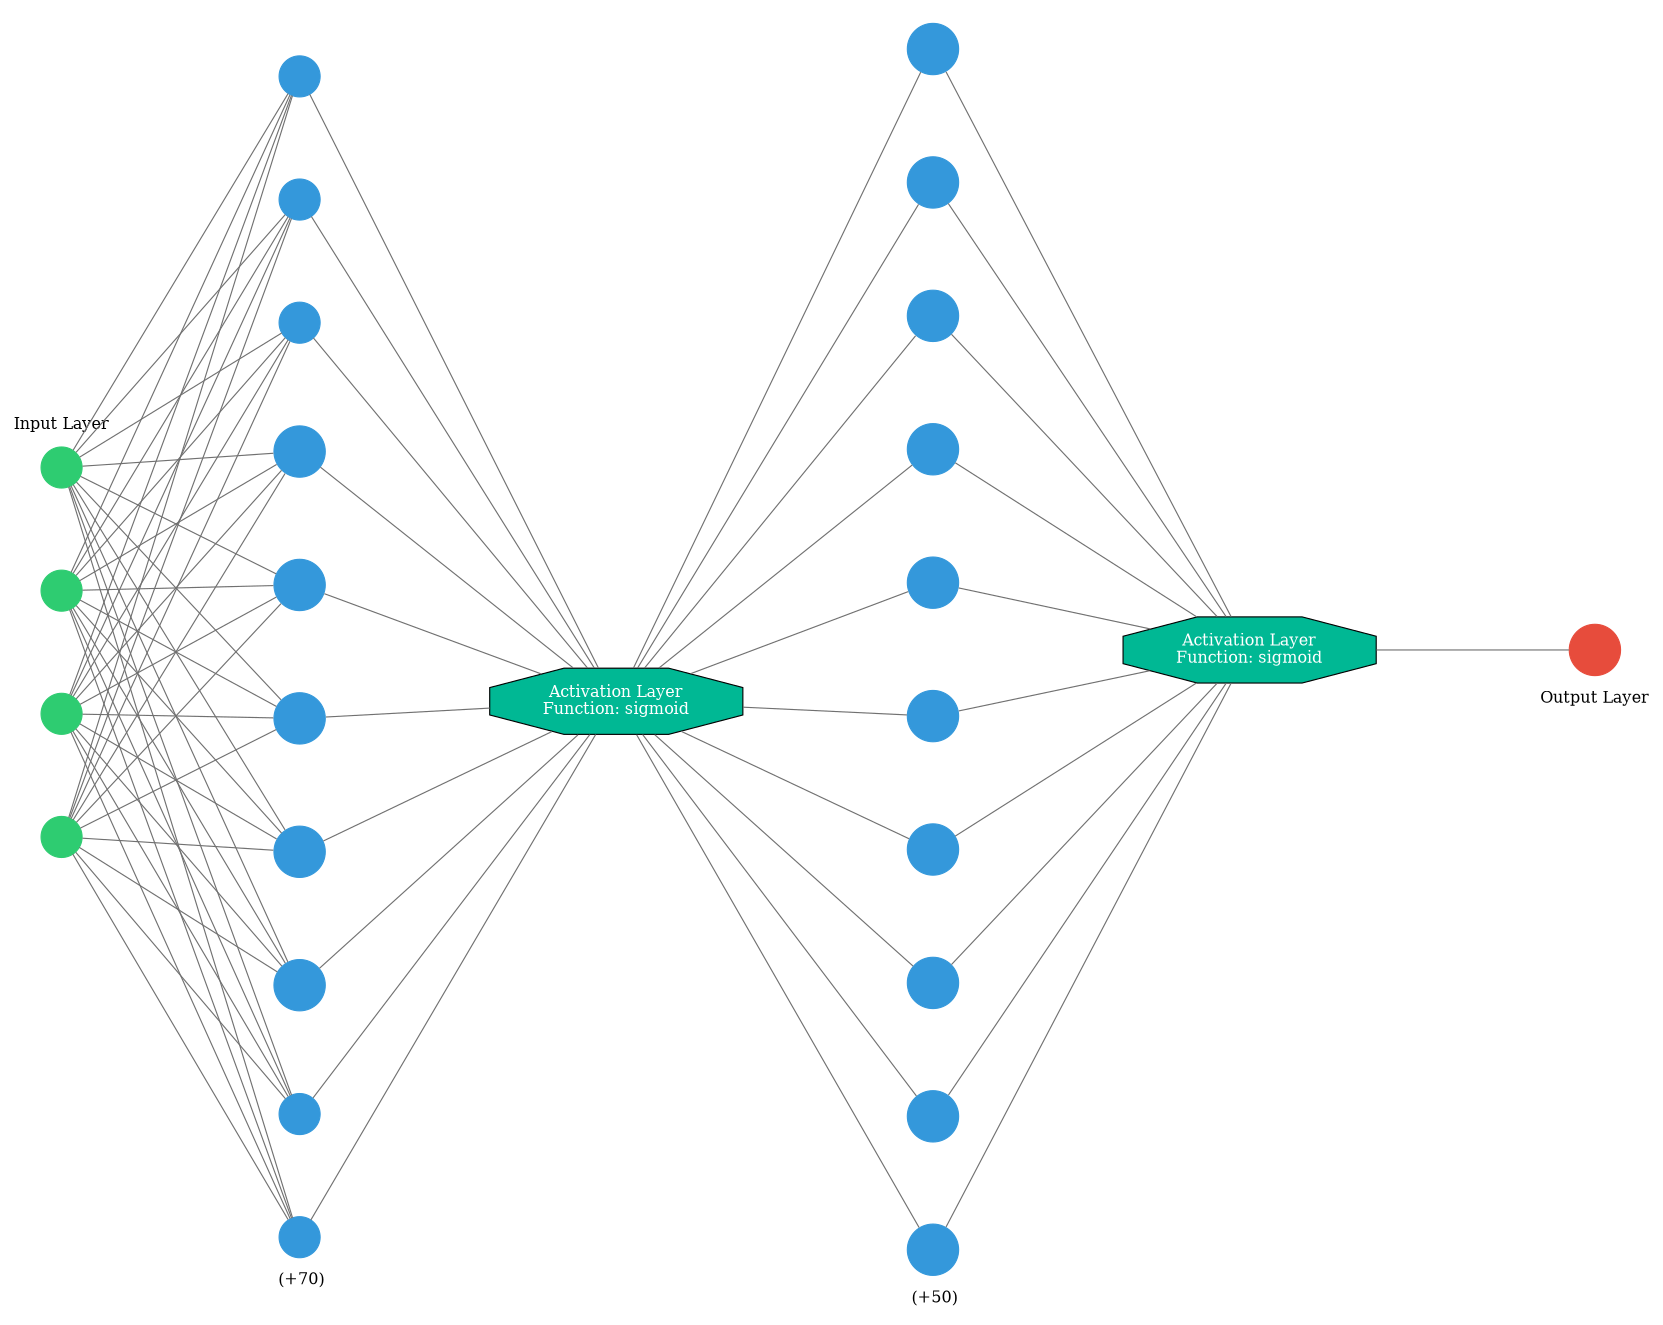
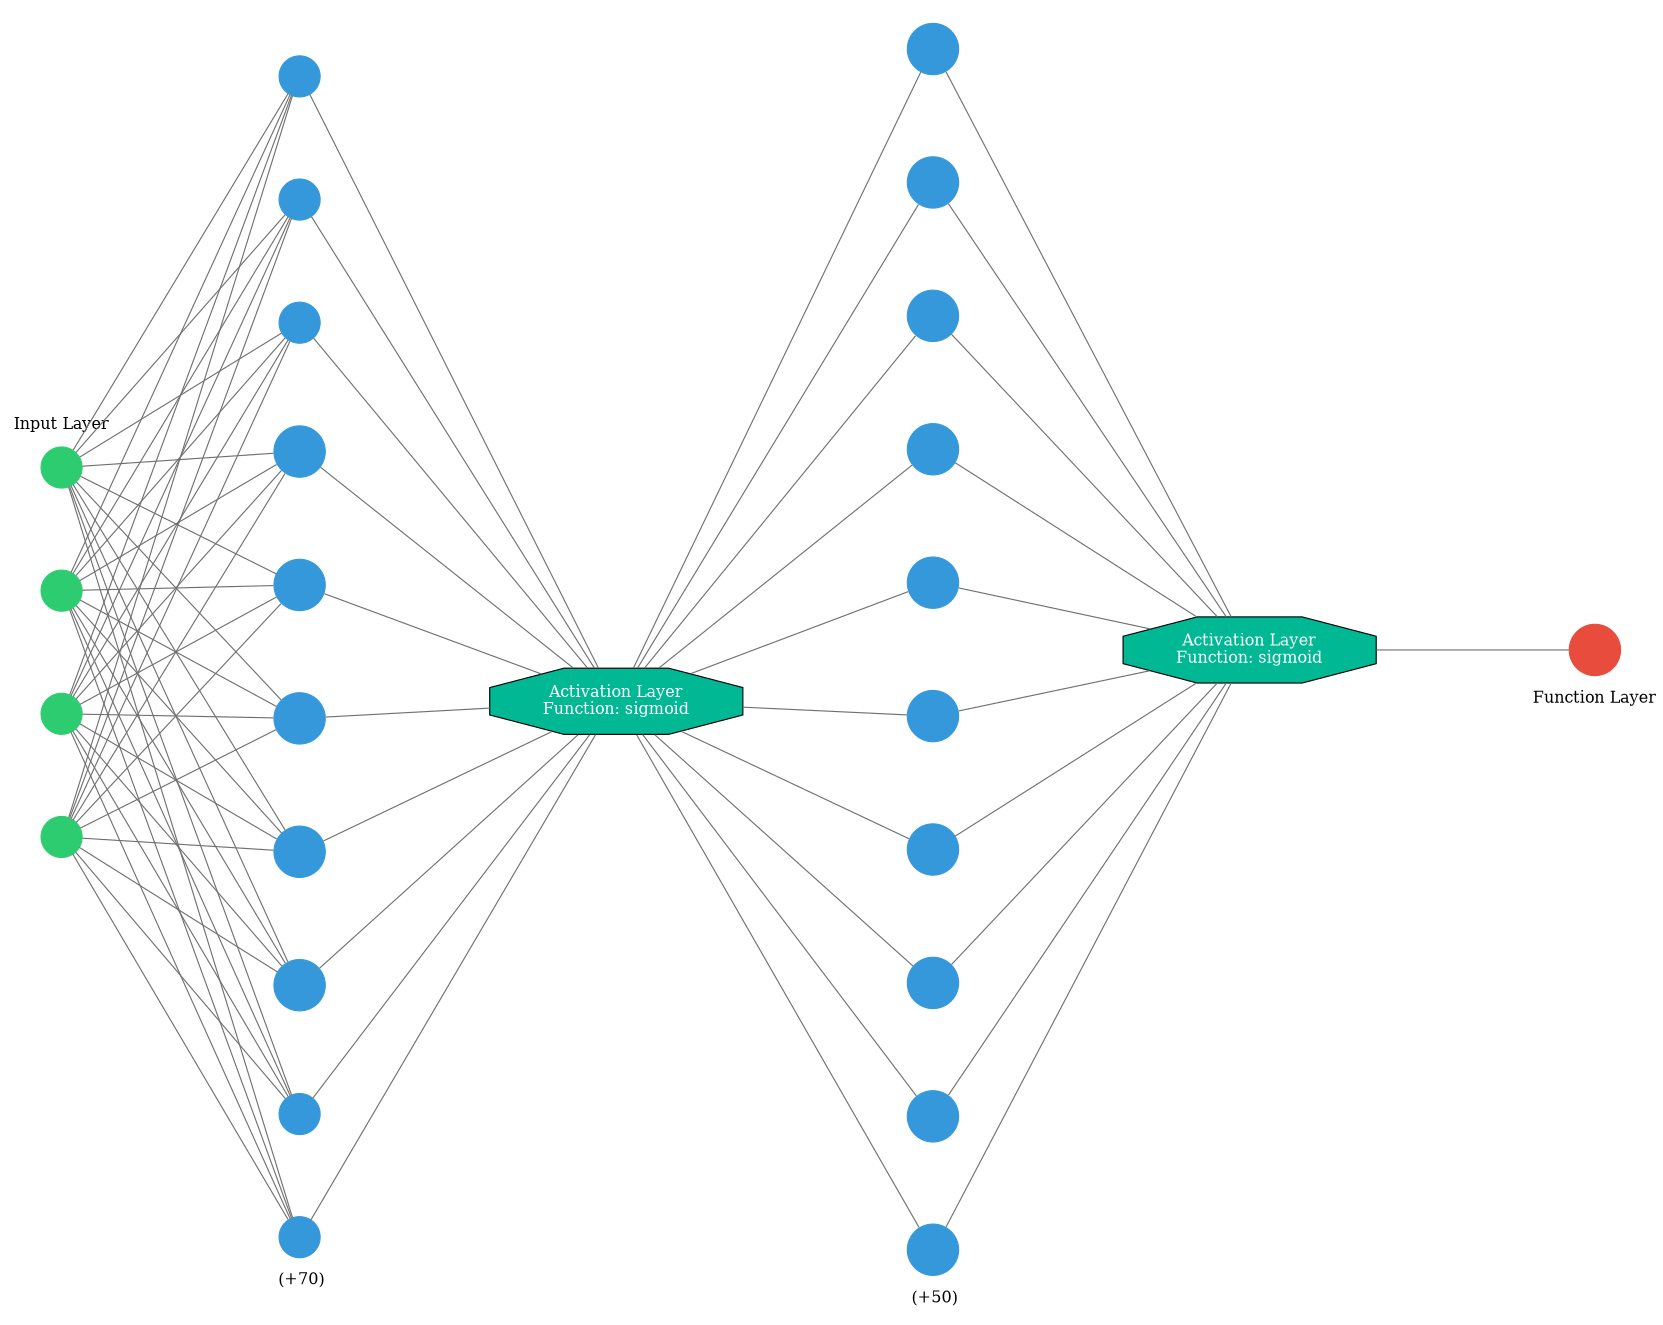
(1595, 698) -> (1595, 698)
